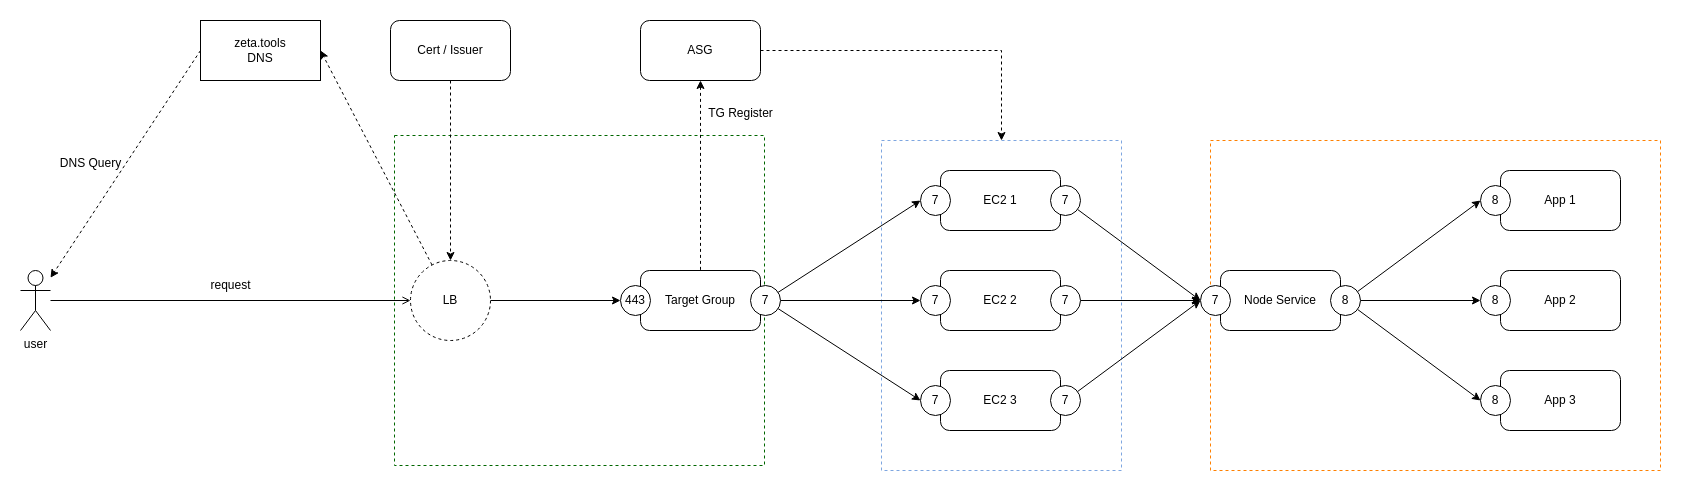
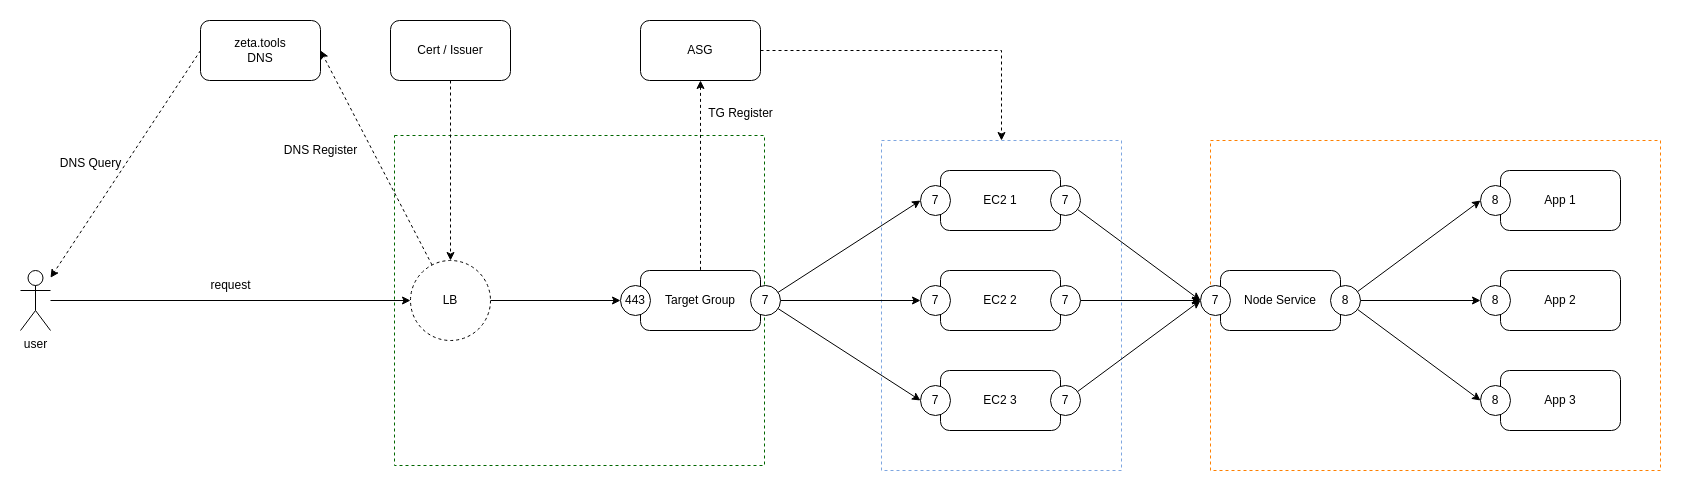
(261, 51) -> (261, 51)
none -> (321, 151)
(404, 301) -> (402, 301)
